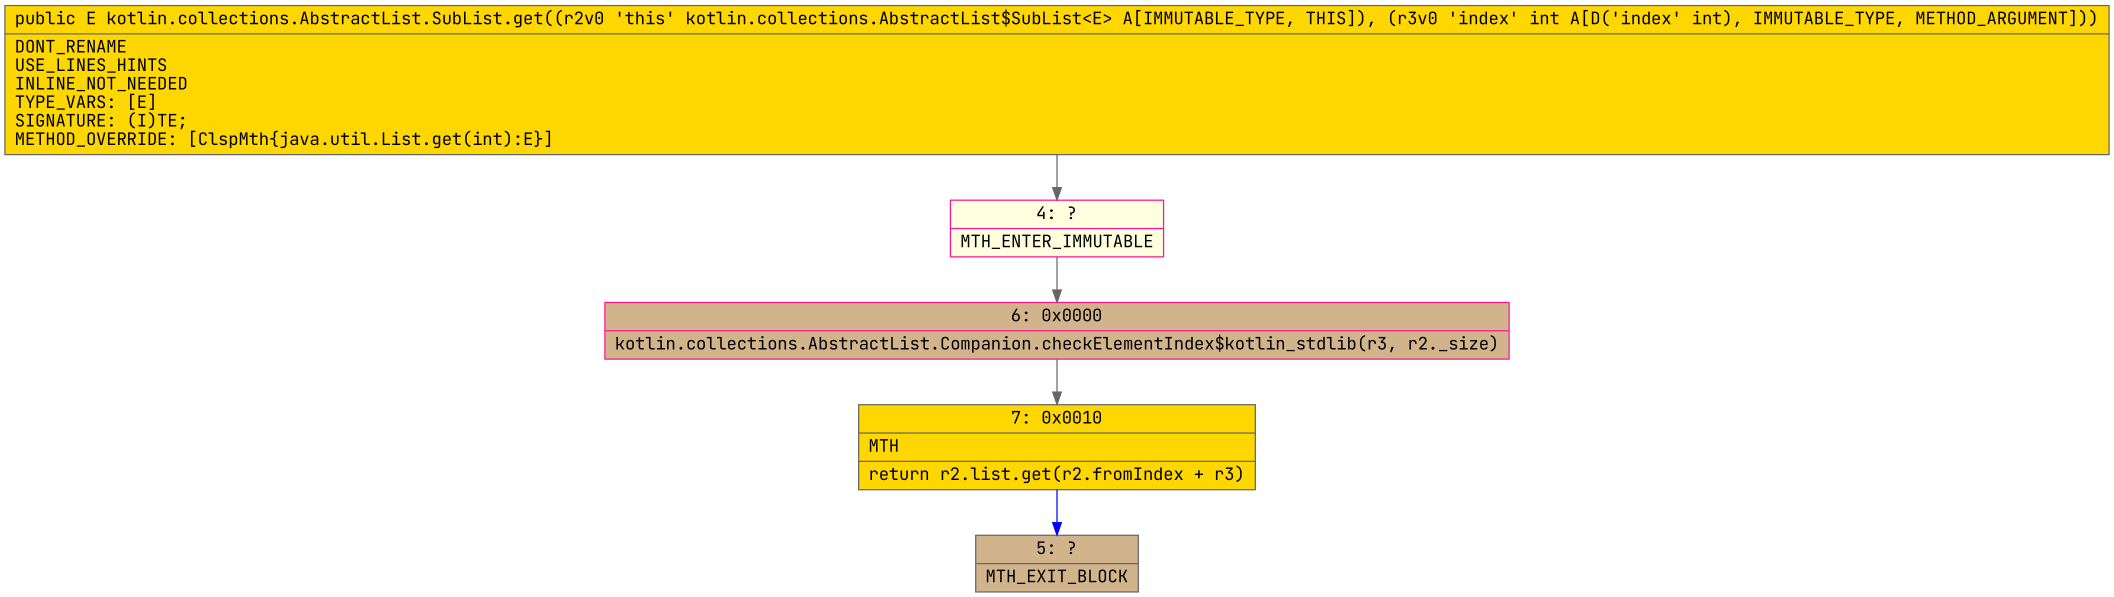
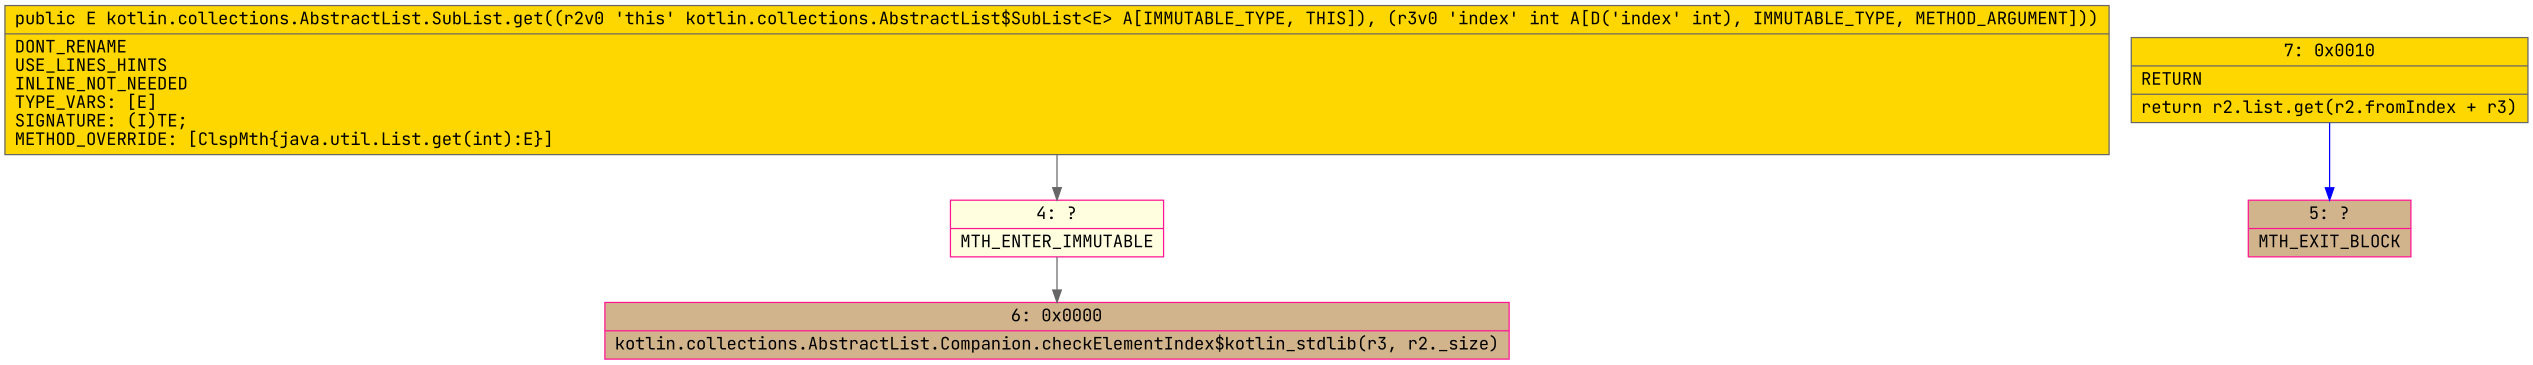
(1057, 376) -> none
(884, 447) -> (2172, 79)
(1057, 564) -> (2330, 229)
